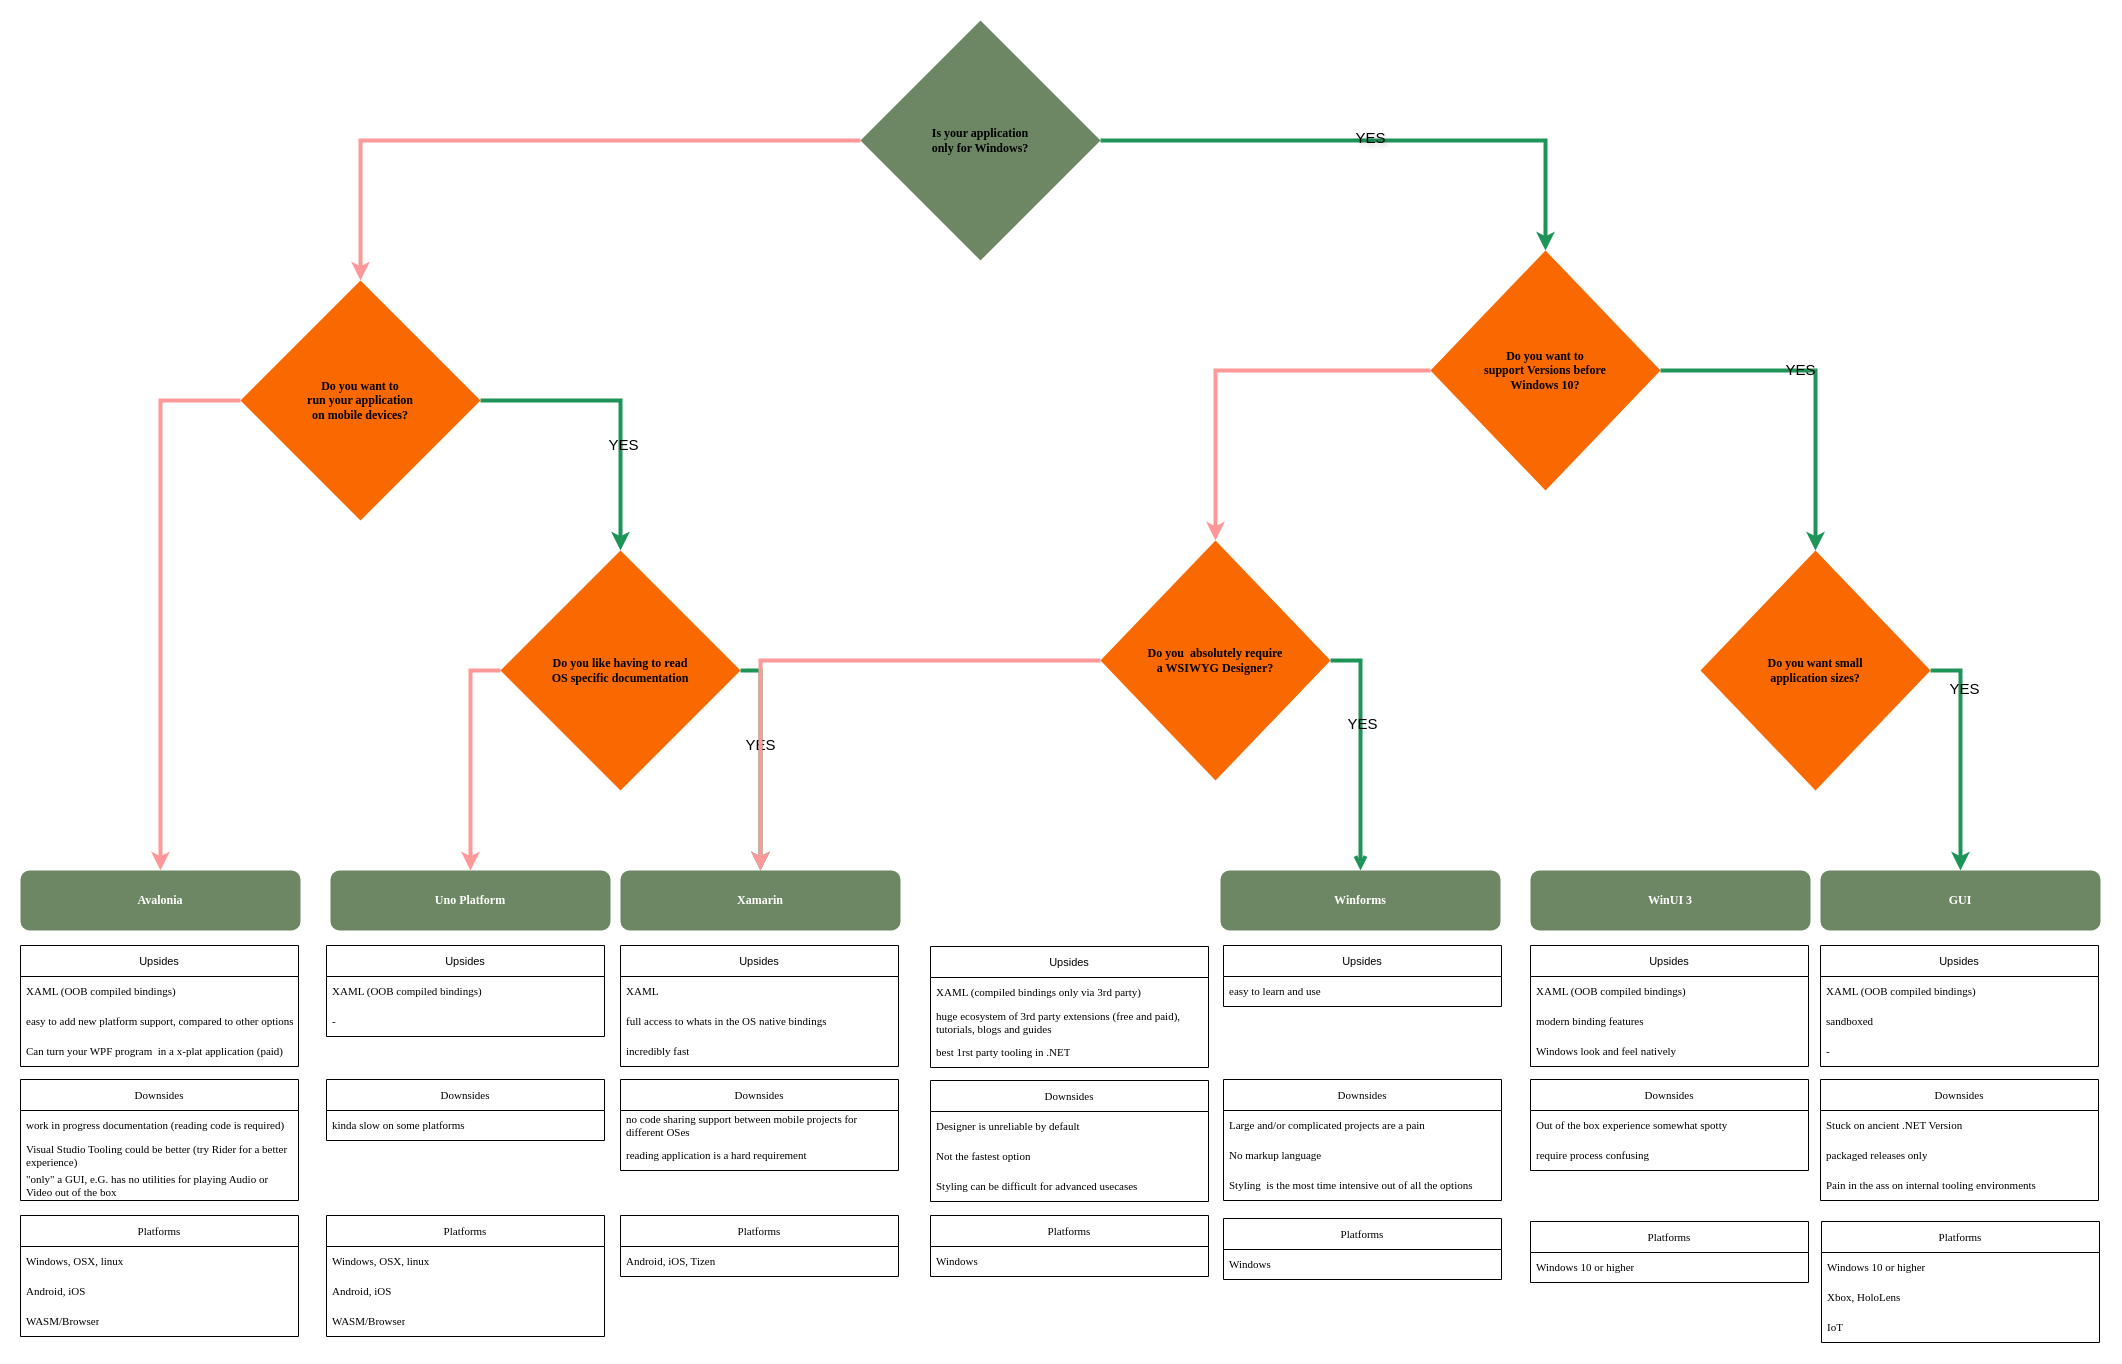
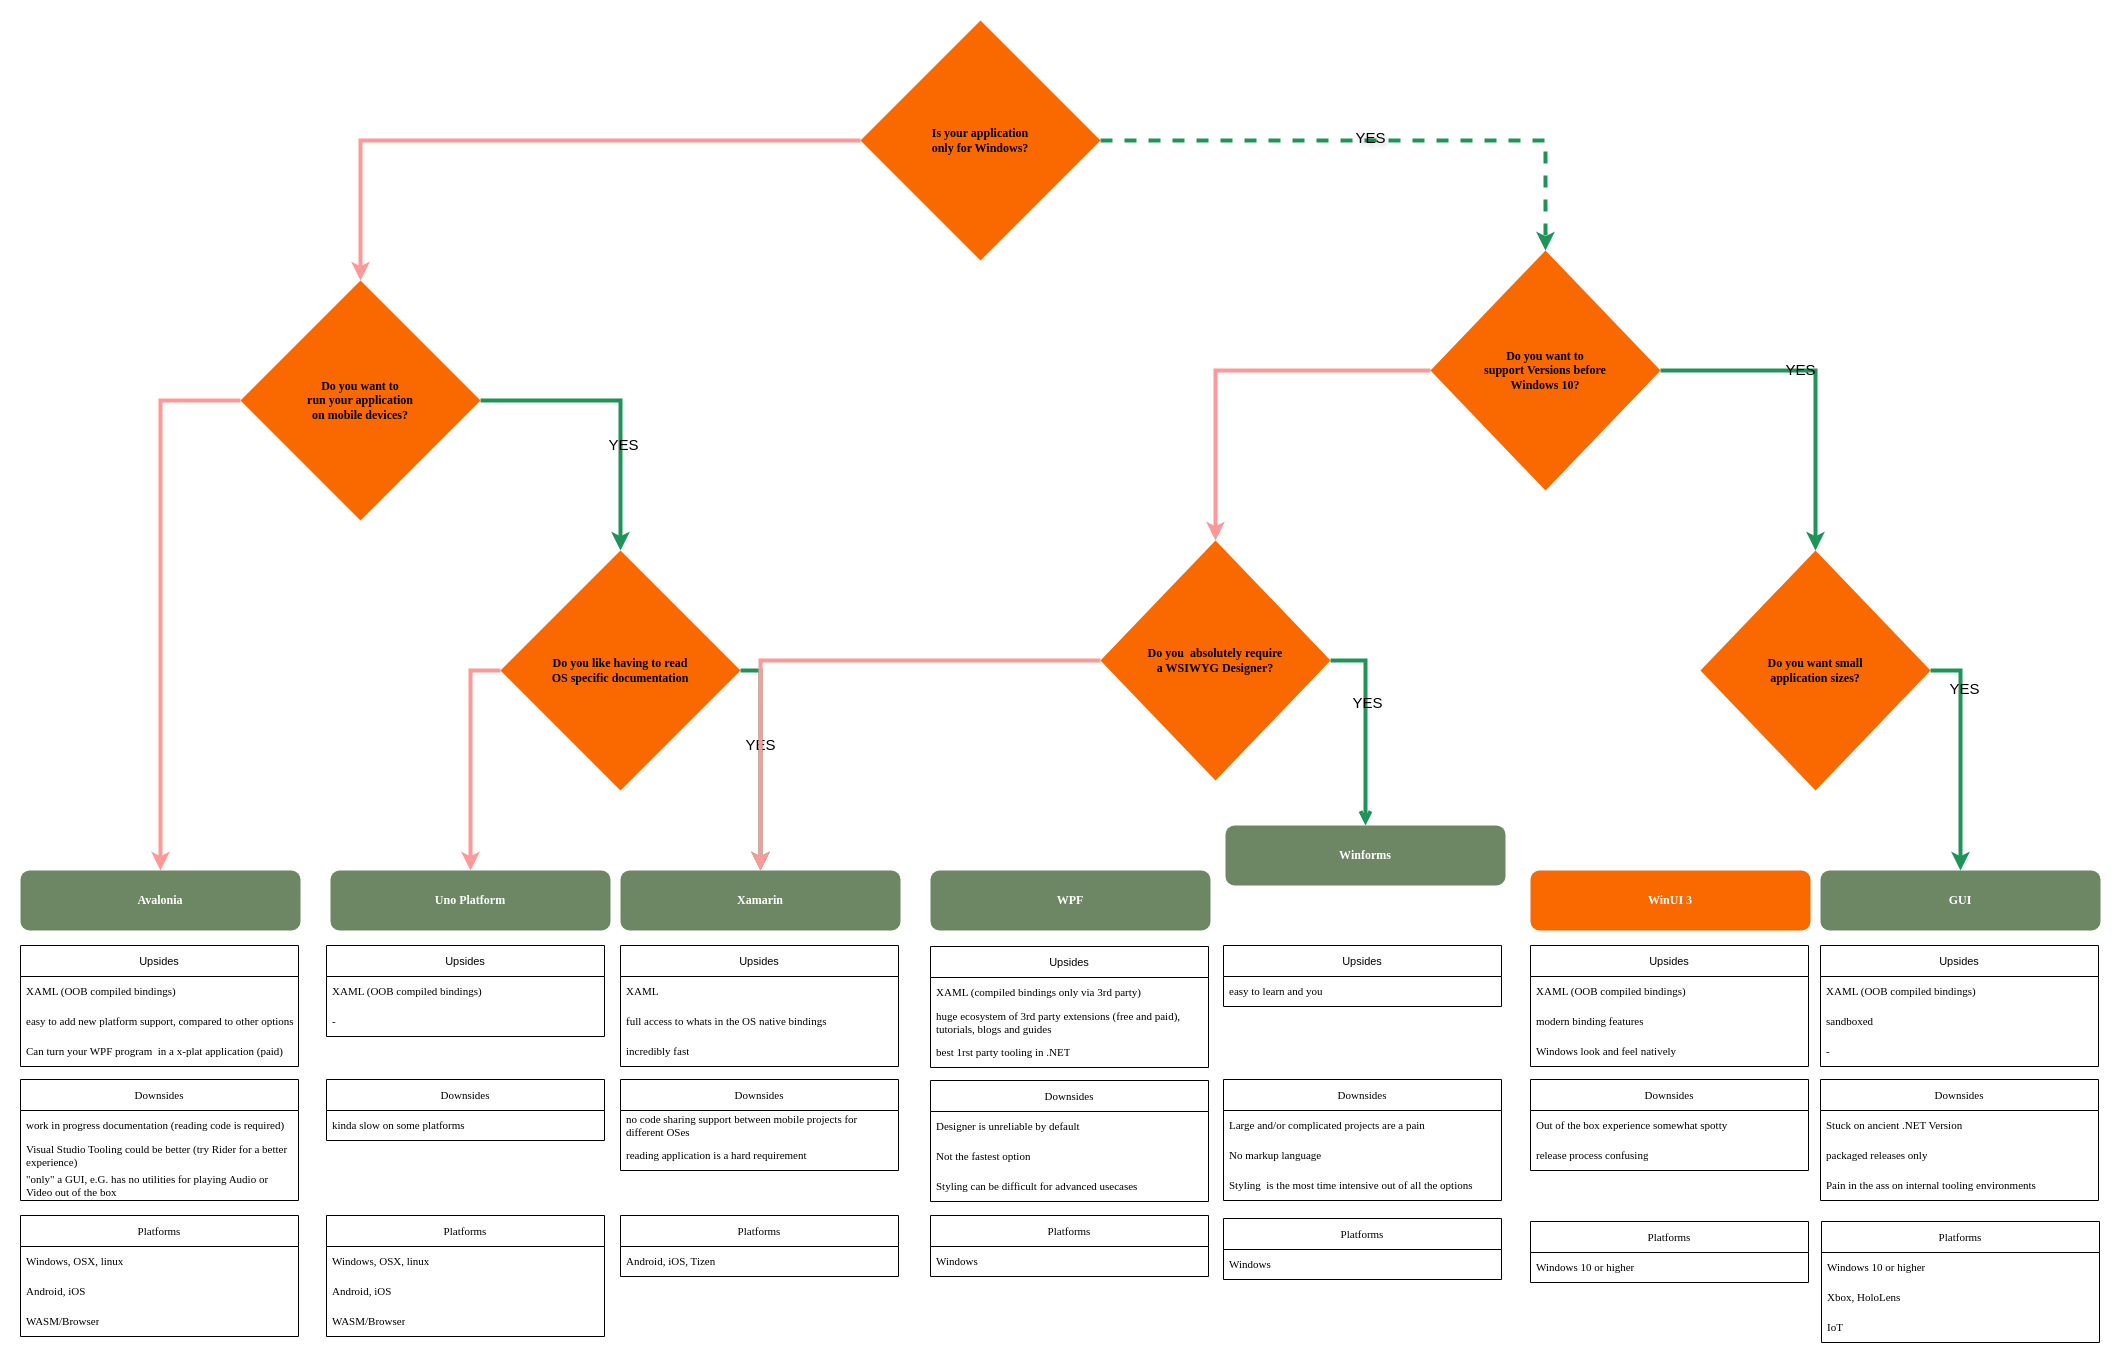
(981, 141) -> (981, 141)
(1546, 144) -> (1546, 144)
none -> (1071, 901)
(1361, 901) -> (1366, 856)
(1671, 901) -> (1671, 901)
(1287, 992) -> (1287, 992)
(1608, 1156) -> (1608, 1156)
